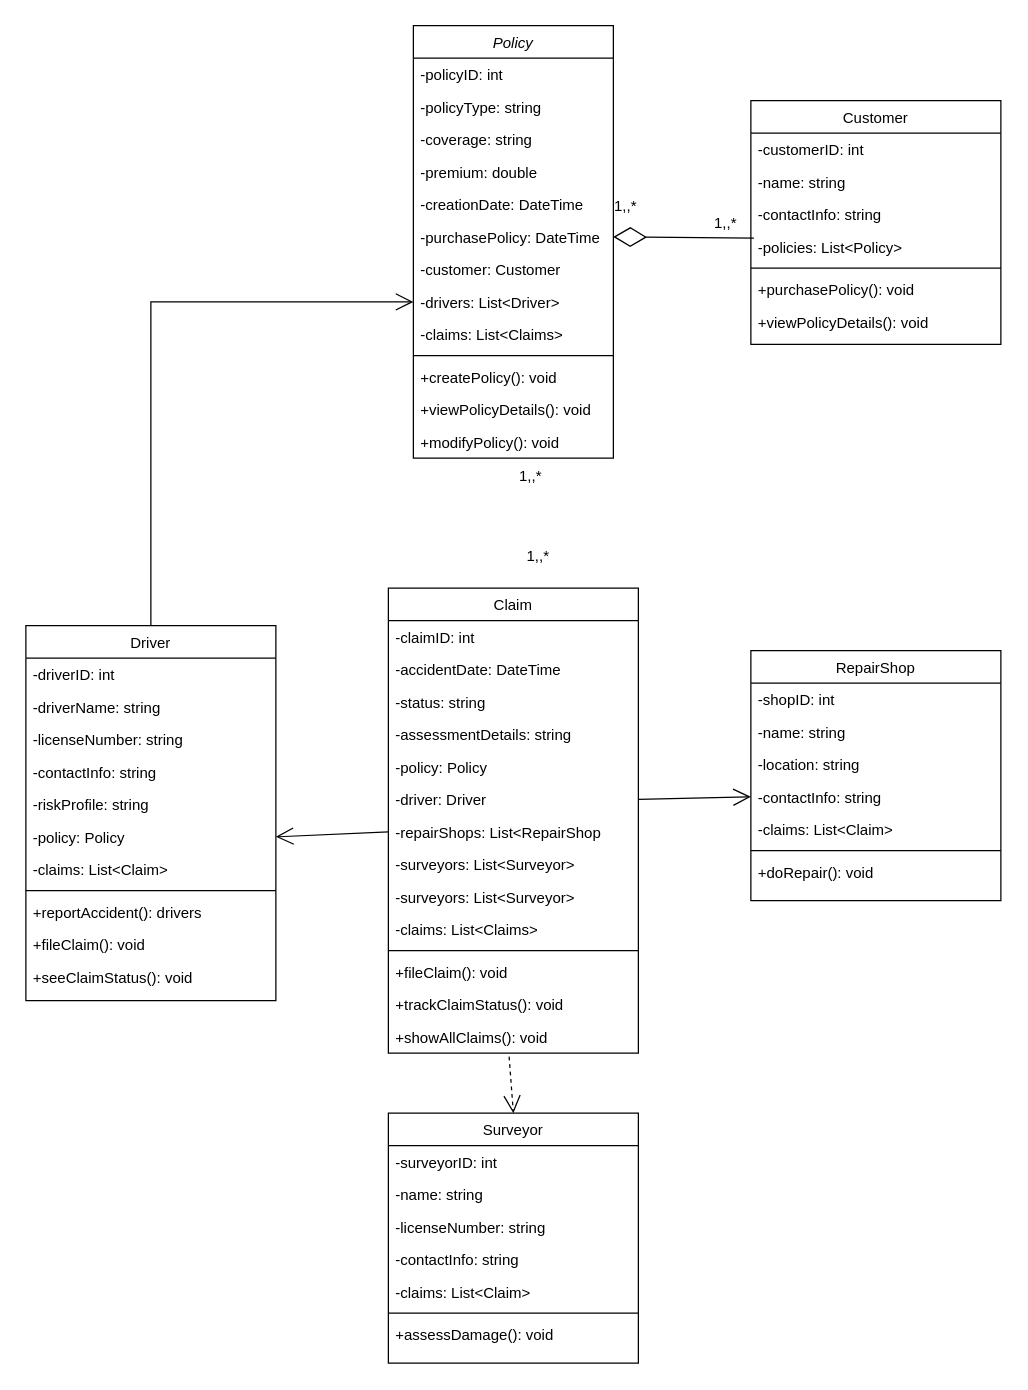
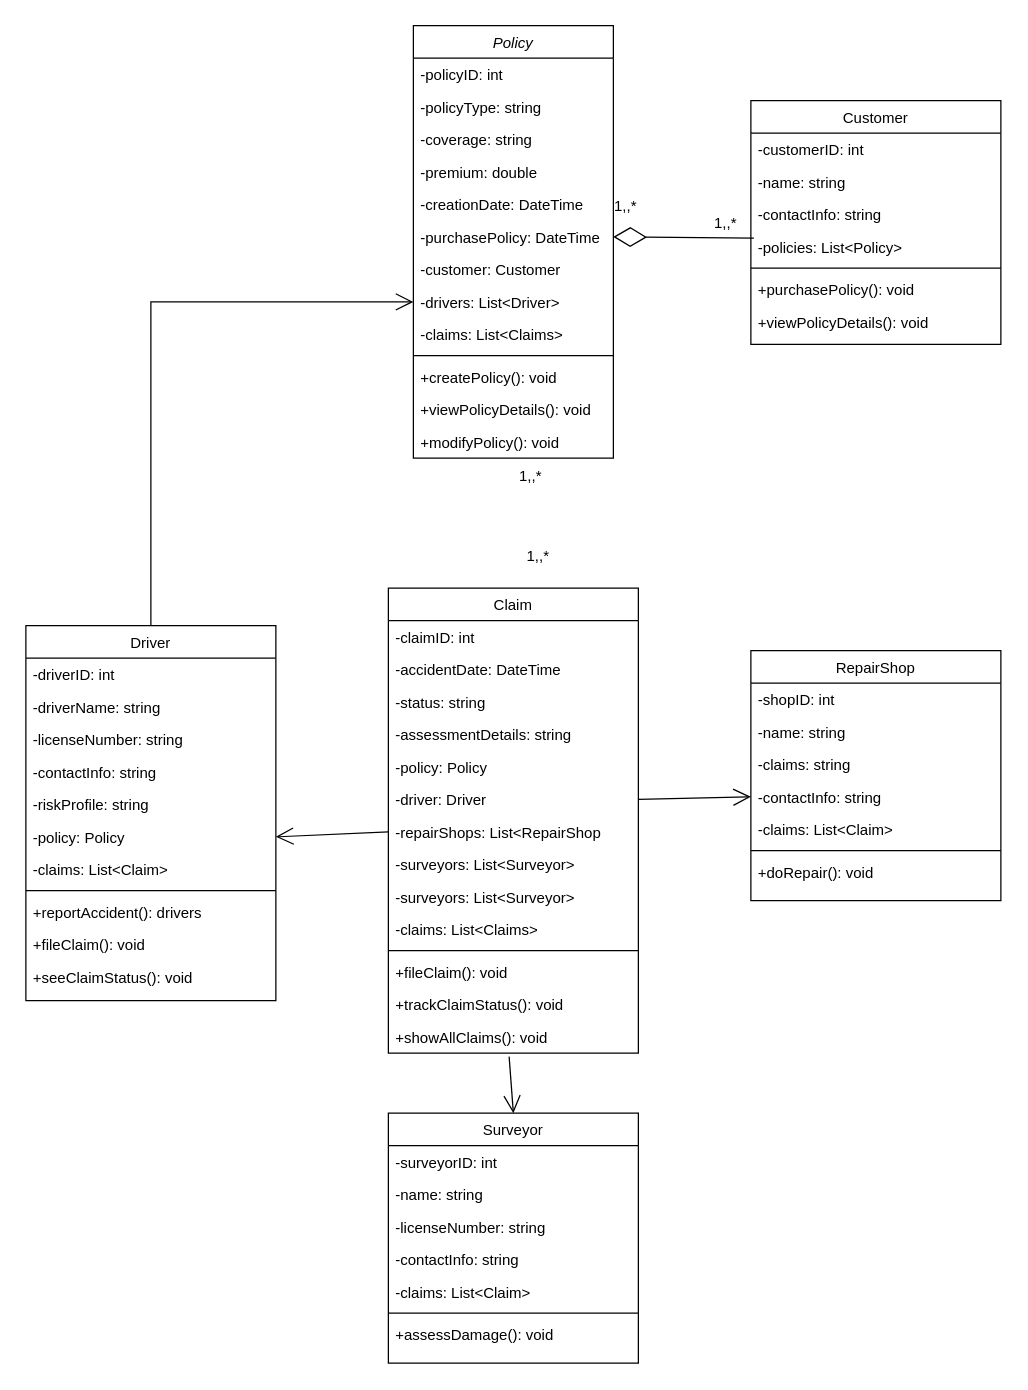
(819, 765) -> (811, 765)
(511, 1084) -> (511, 1084)
